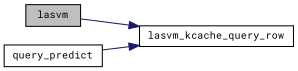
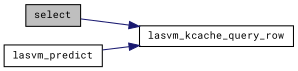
(53, 16) -> (53, 16)
(53, 56) -> (53, 56)
